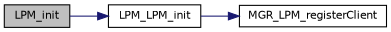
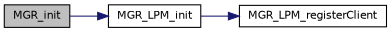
(37, 16) -> (37, 16)
(155, 16) -> (155, 16)
